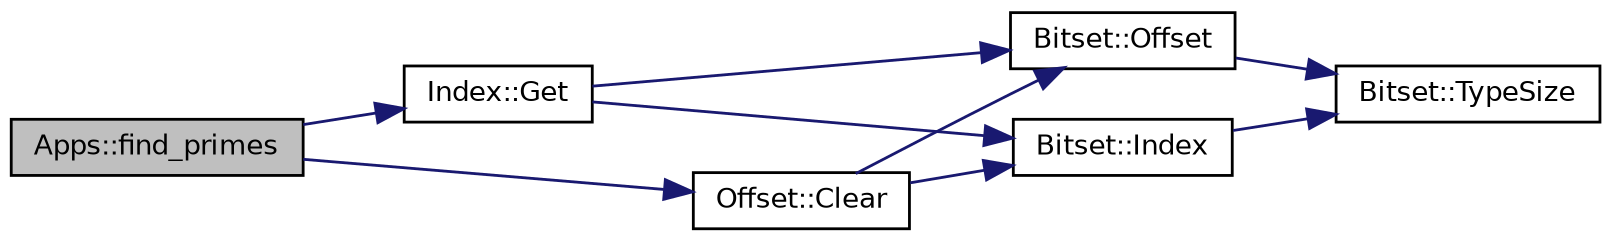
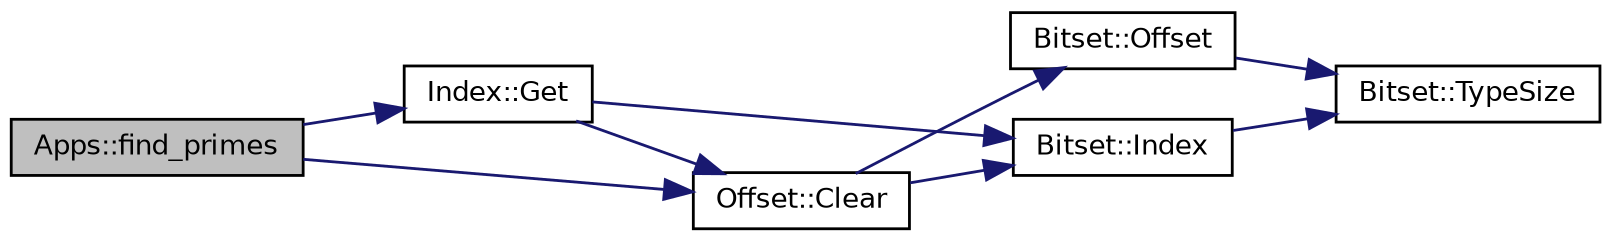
(787, 69) -> (637, 143)
